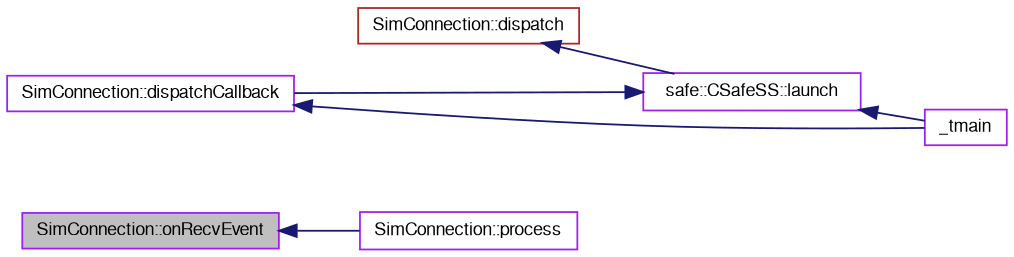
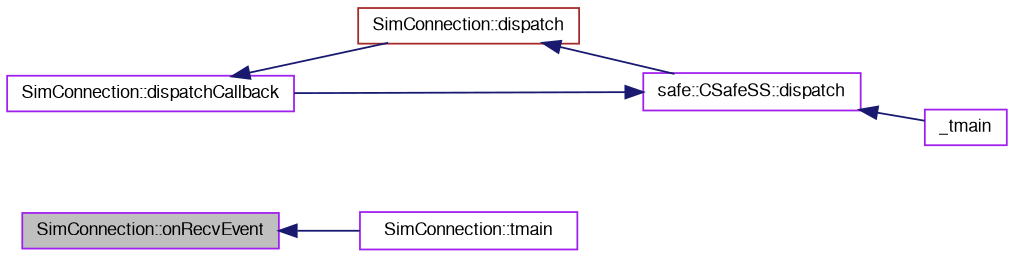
(752, 92) -> (752, 92)
(618, 125) -> (319, 58)
(469, 231) -> (469, 231)
